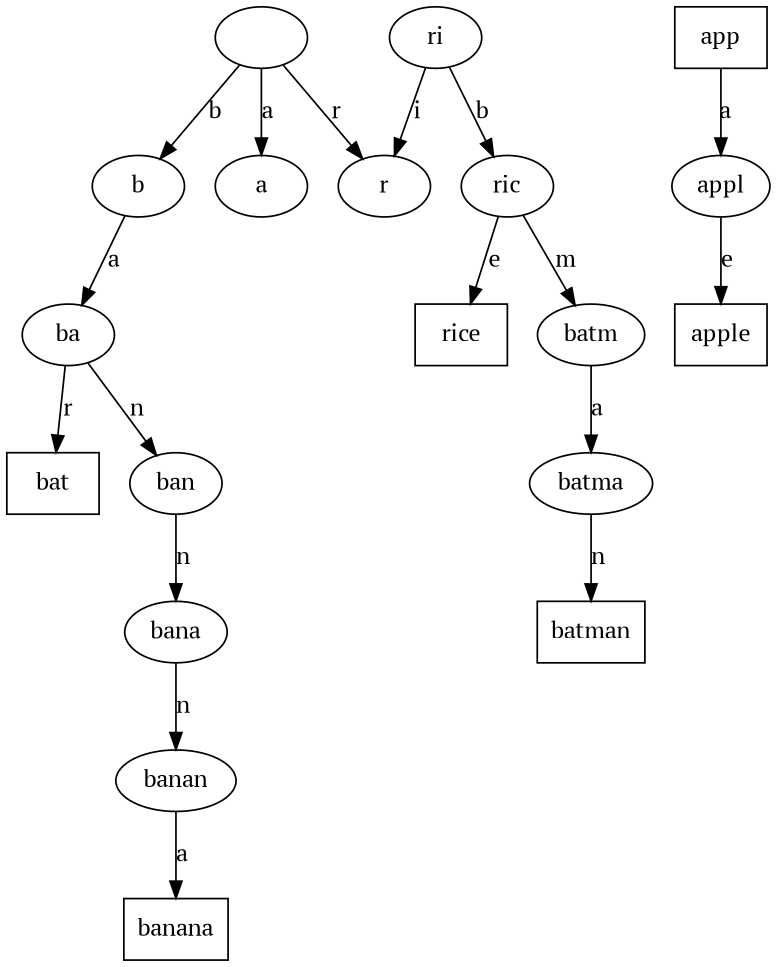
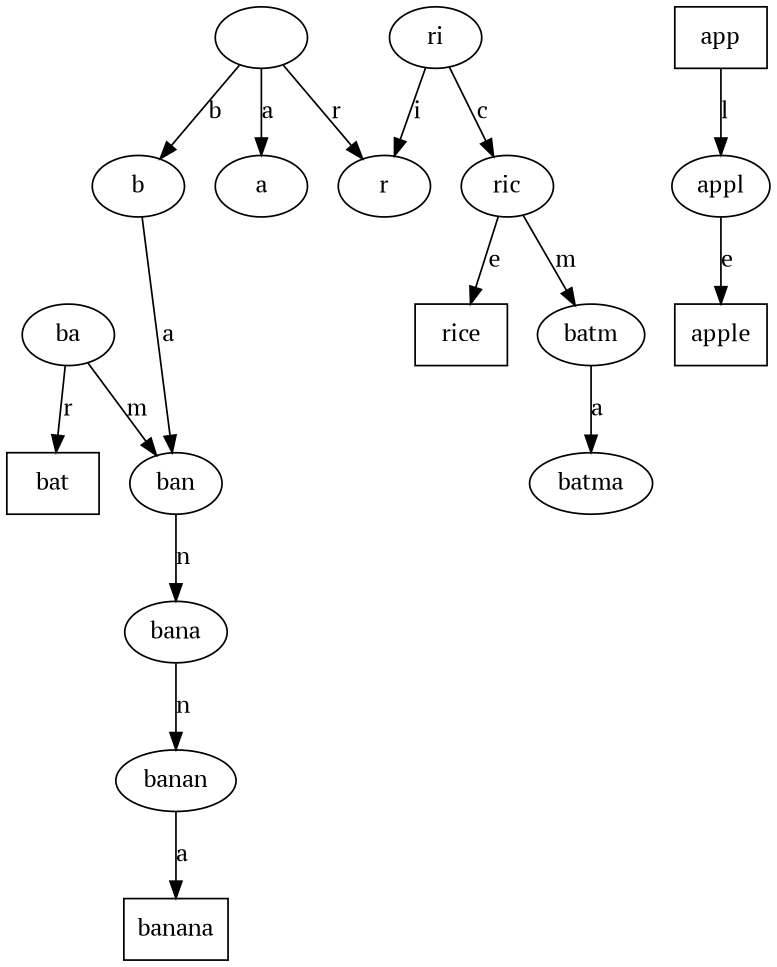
(483, 112) -> (483, 112)
(725, 112) -> (725, 112)
(107, 253) -> (156, 326)
(138, 409) -> (138, 409)
(591, 632) -> none
